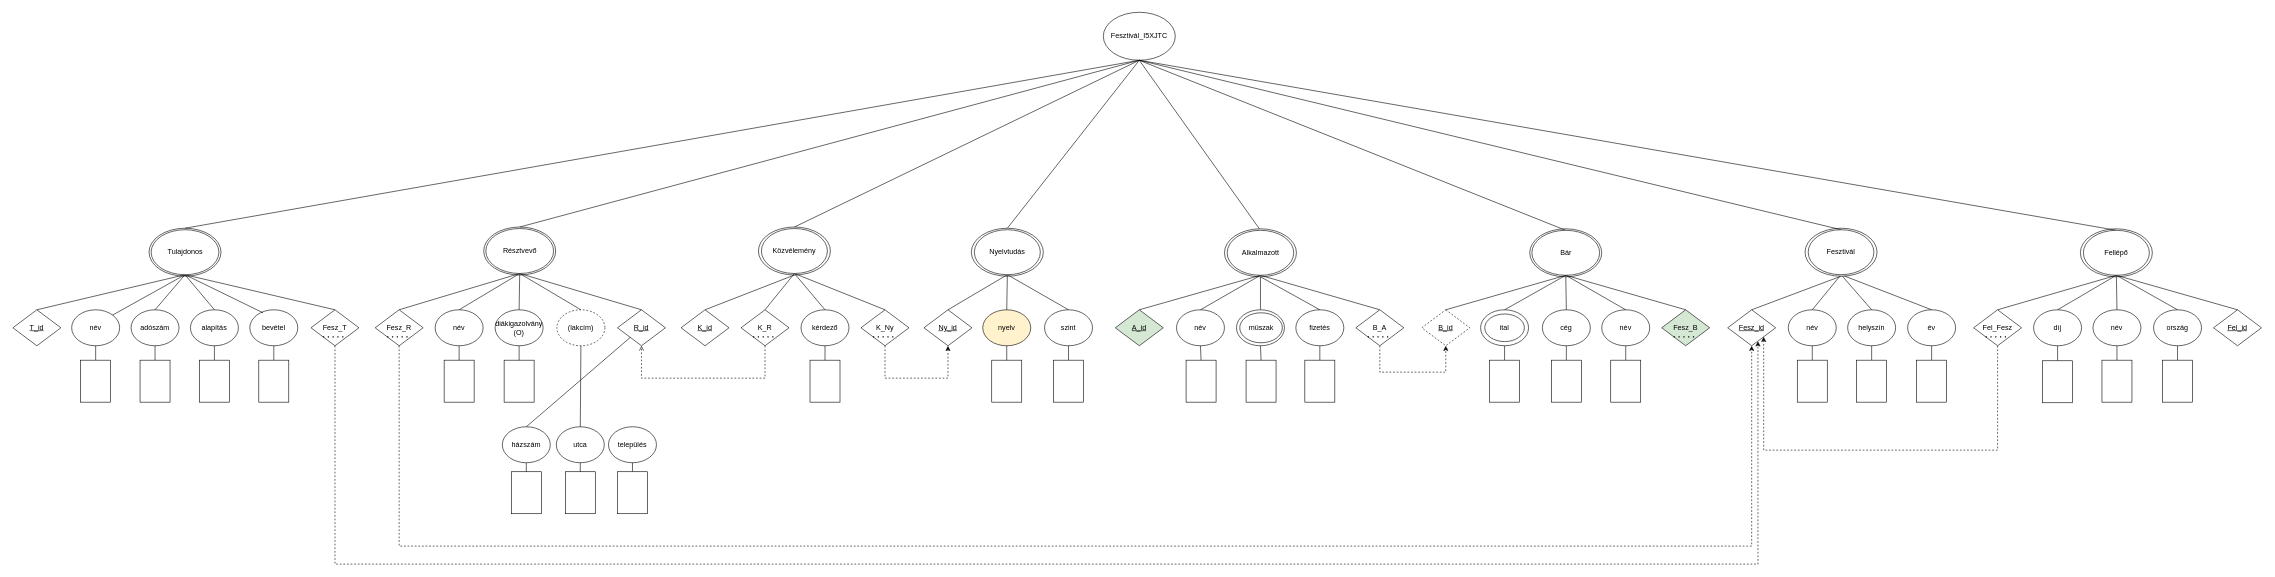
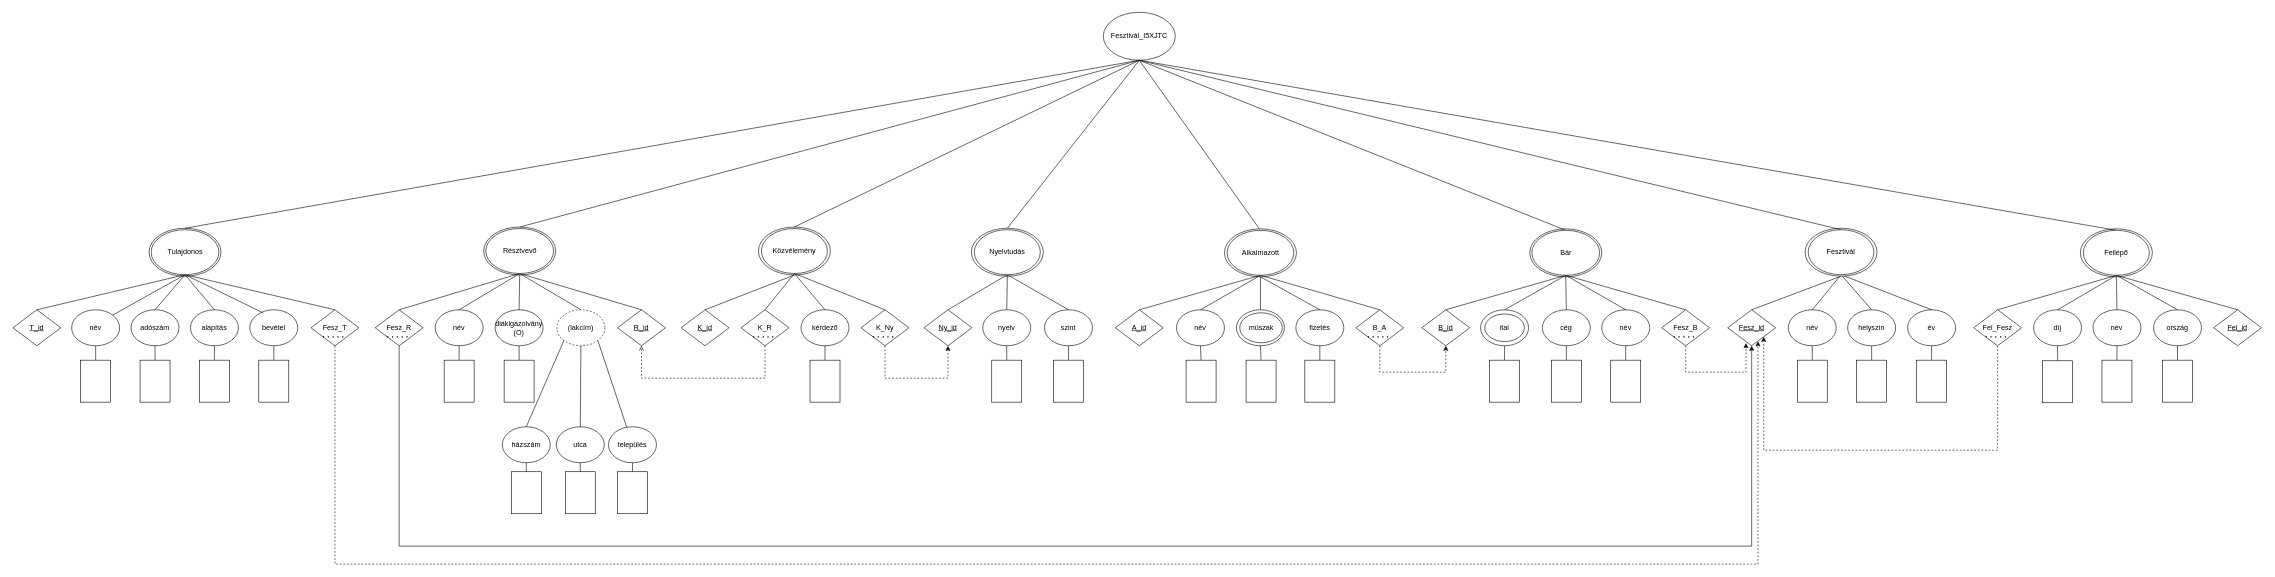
(1007, 328) -> (1007, 328)
(1139, 328) -> (1139, 328)
(1446, 328) -> (1446, 328)
(1686, 328) -> (1686, 328)
none -> (1686, 371)
(578, 383) -> (545, 384)
none -> (612, 385)
(1073, 546) -> (1073, 546)
